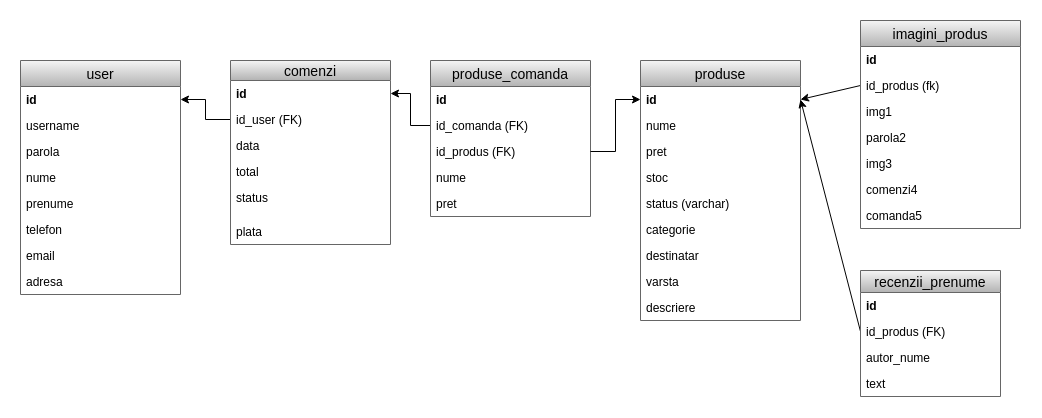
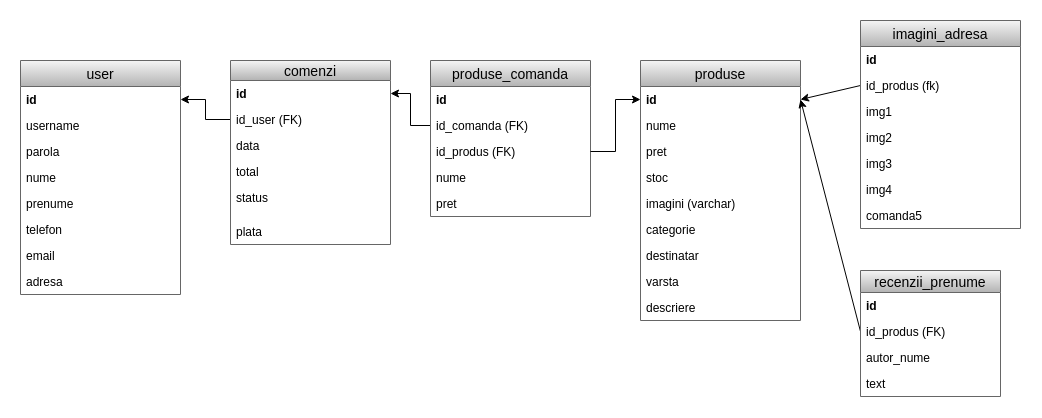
(940, 34) -> (940, 34)
(888, 138) -> (878, 138)
(891, 190) -> (878, 190)
(698, 204) -> (697, 204)
